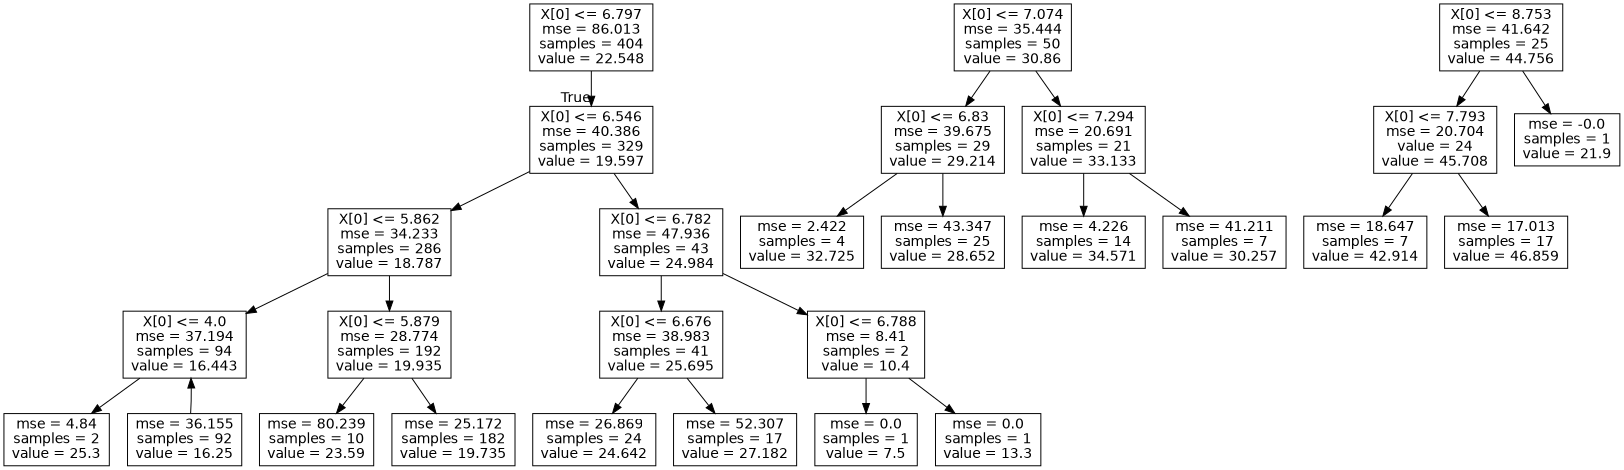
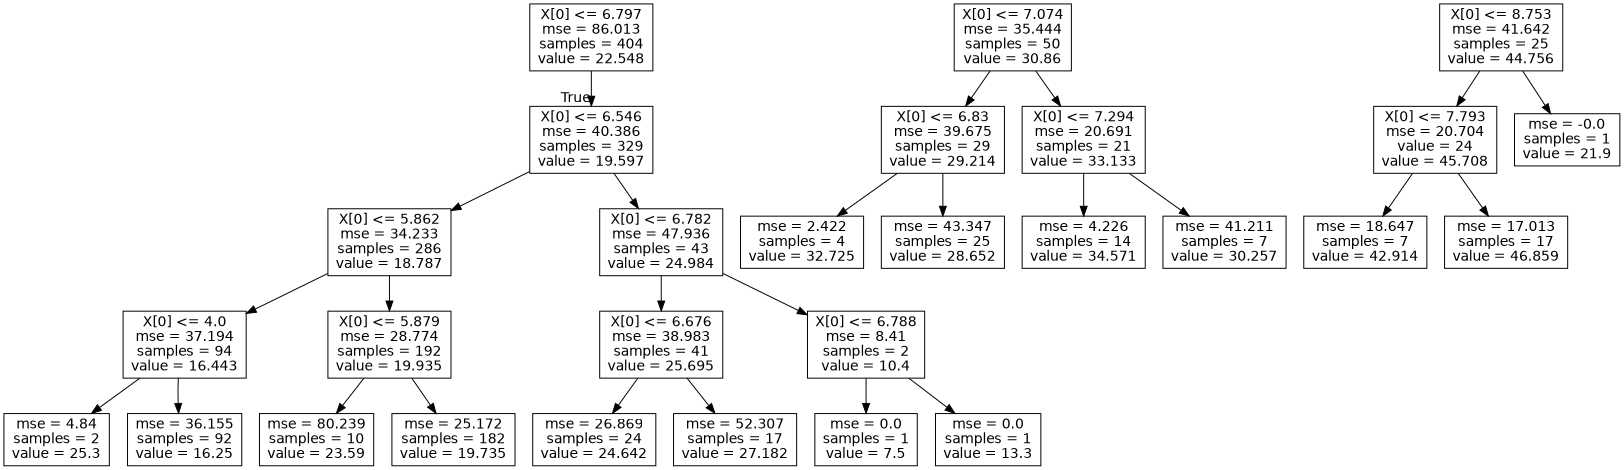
(191, 401) -> (178, 391)
